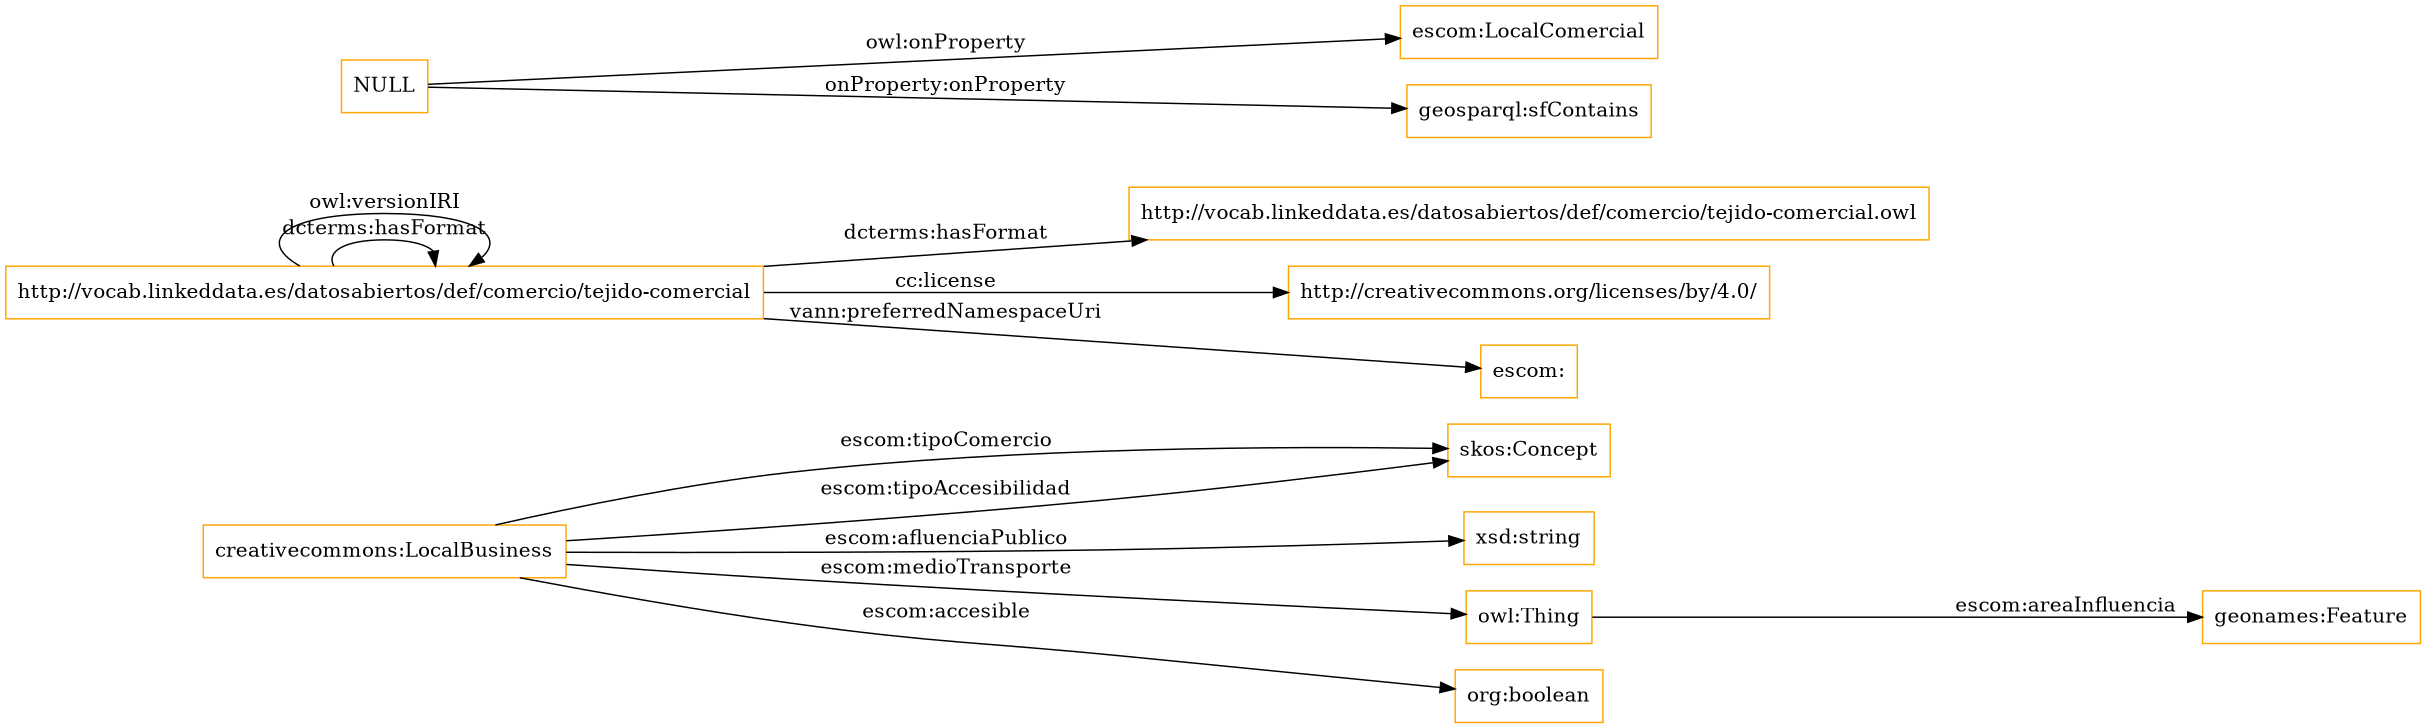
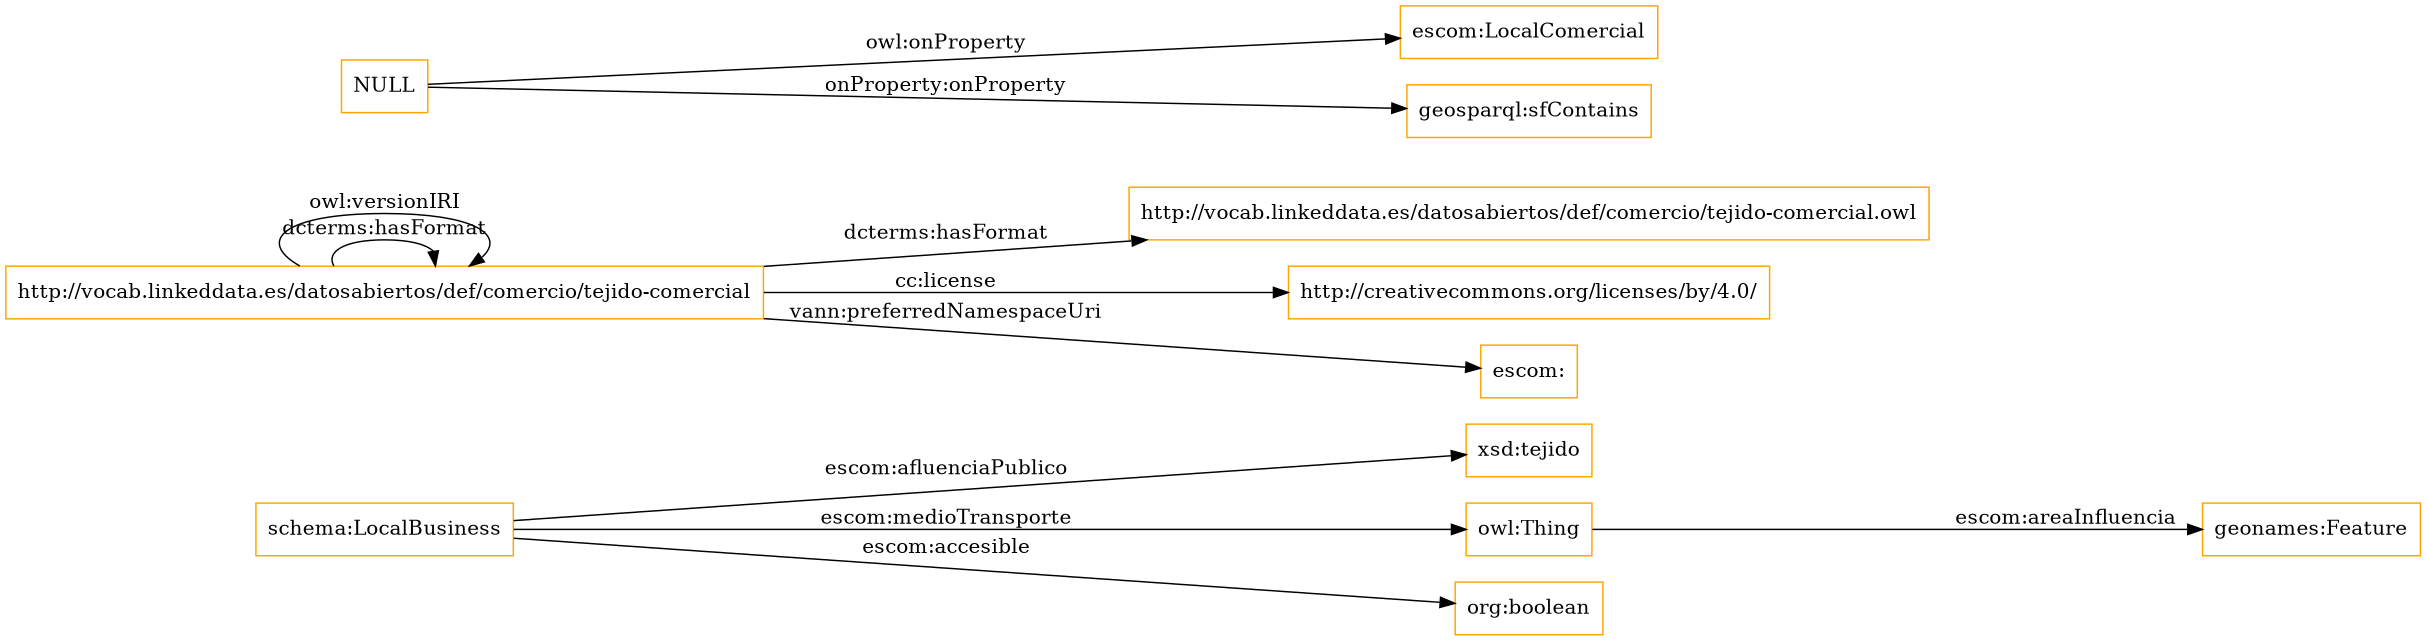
(1529, 450) -> none
(1529, 538) -> (1529, 450)
(385, 551) -> (385, 529)
